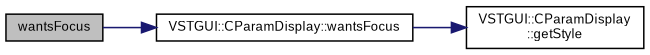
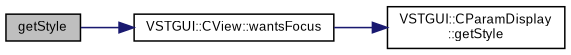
(54, 28) -> (43, 28)
(285, 28) -> (234, 28)
